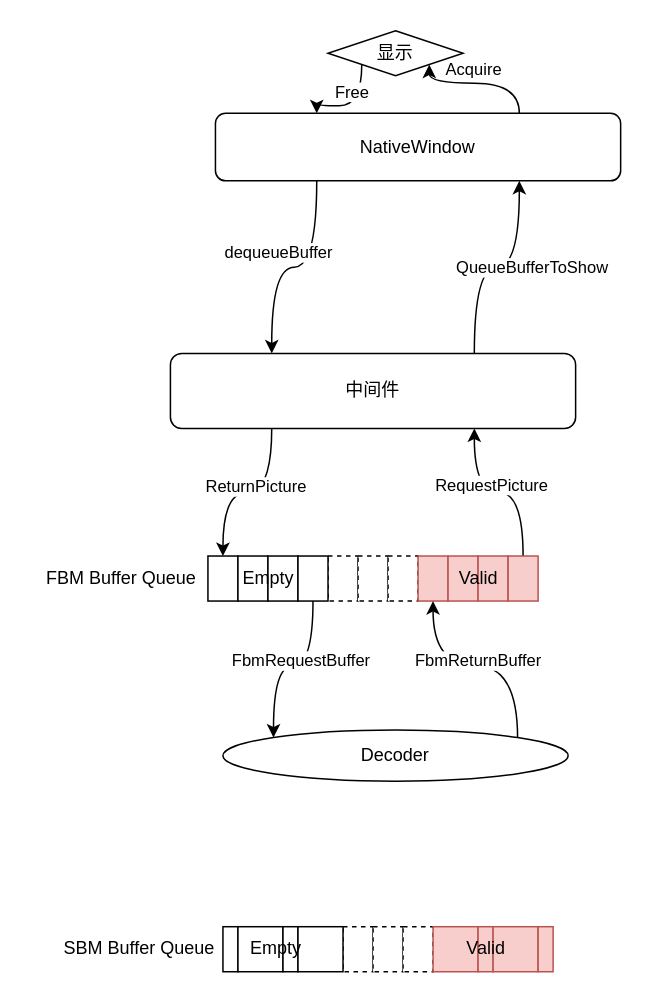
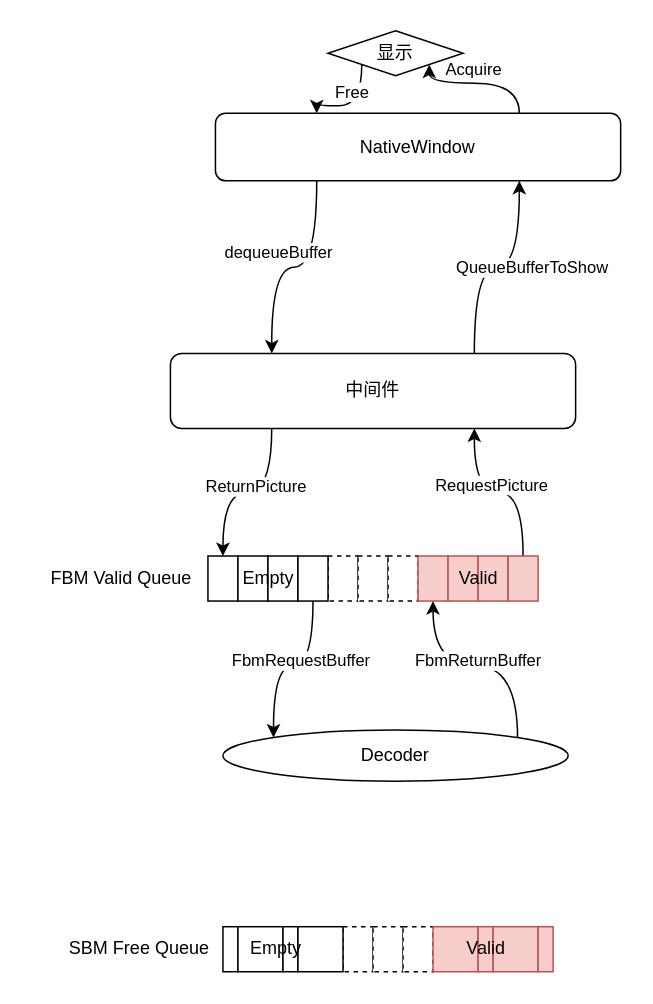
(122, 578) -> (122, 578)
(140, 949) -> (140, 949)
